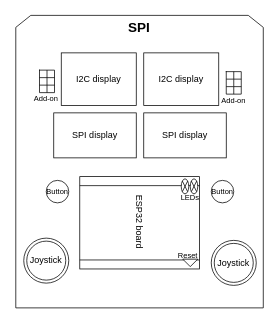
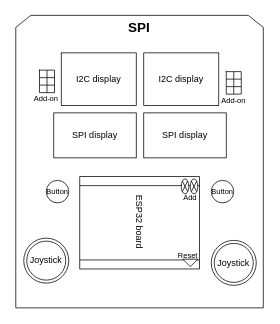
(190, 198) -> (190, 198)
